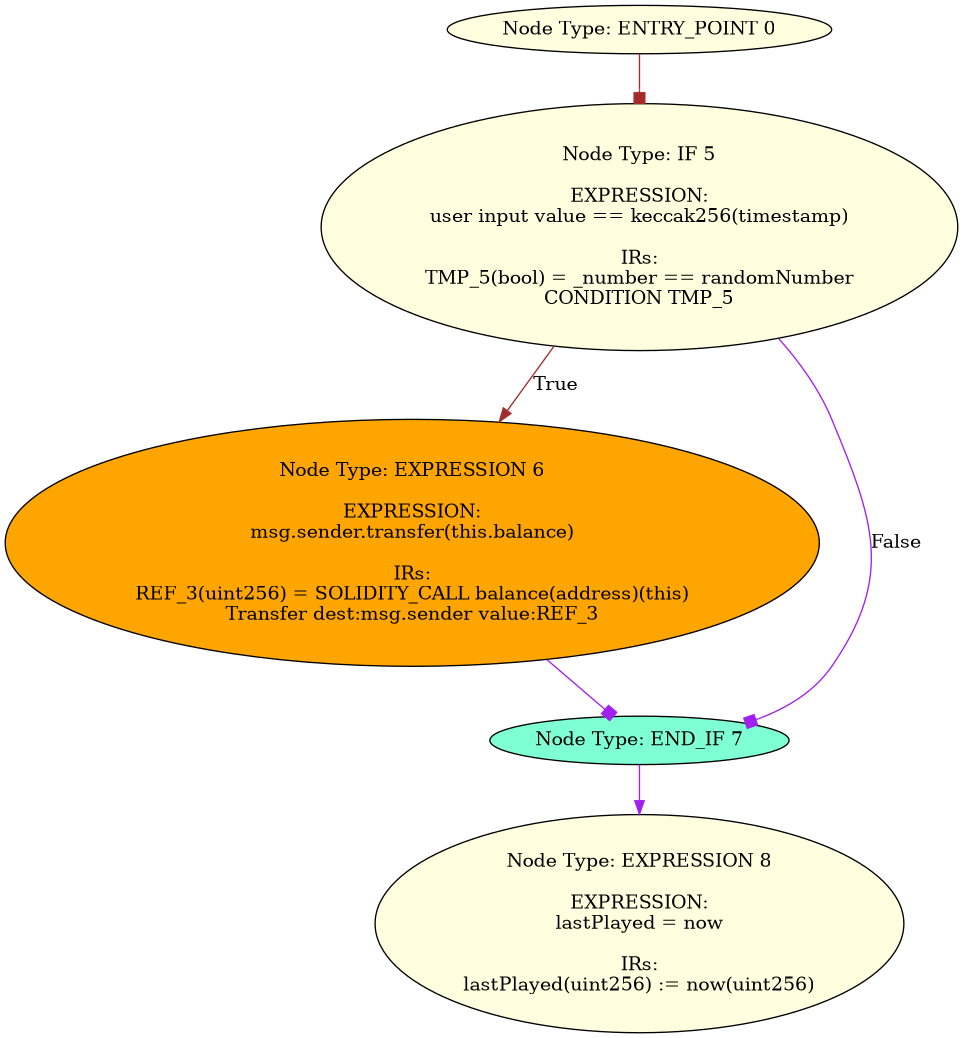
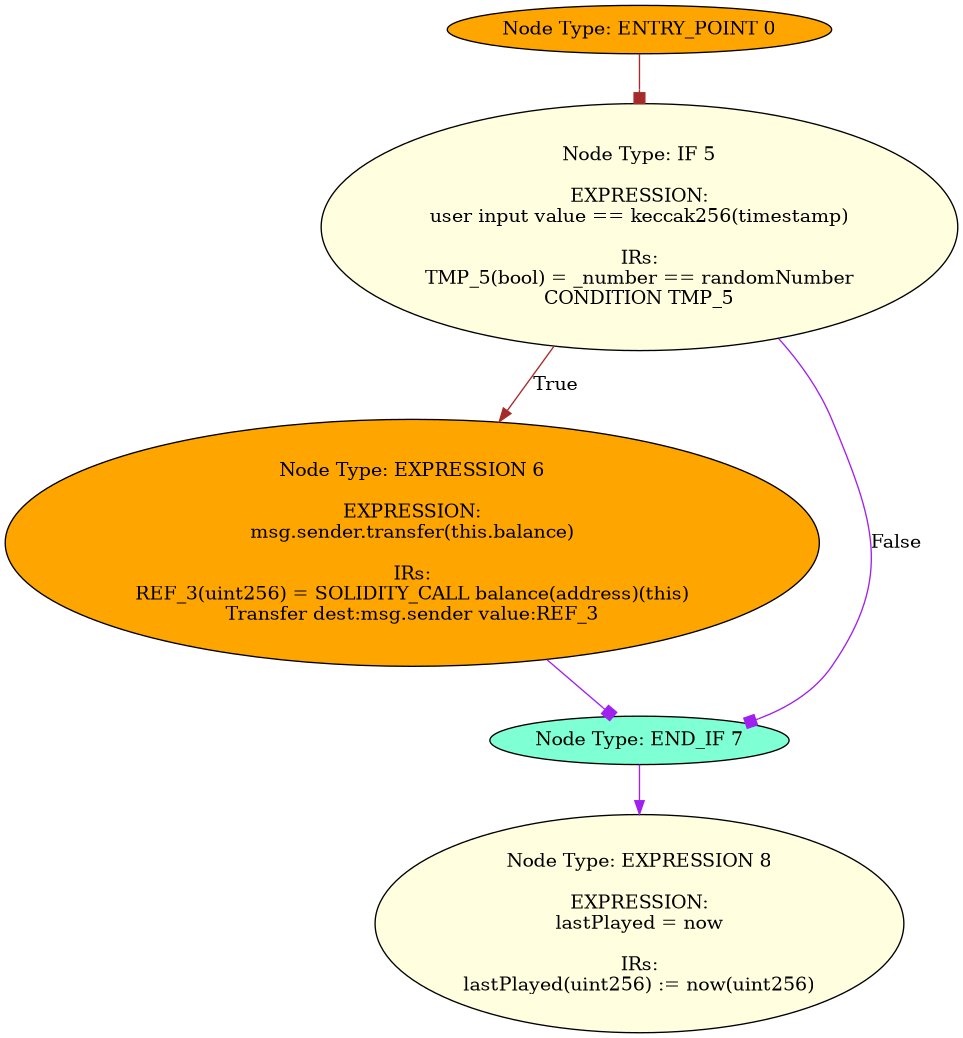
(639, 30) -> (639, 30)
